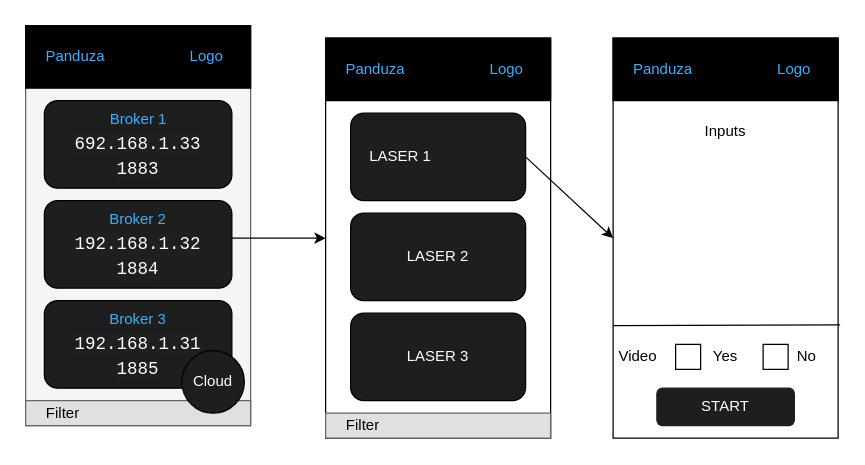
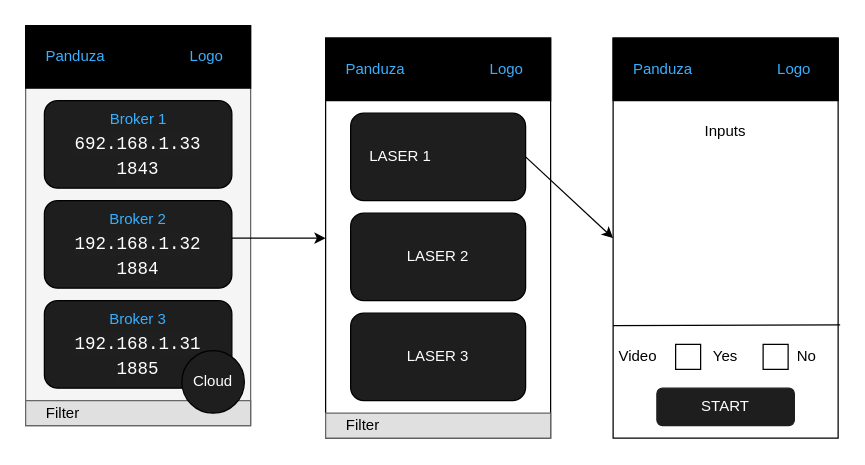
(138, 169) -> (138, 169)
